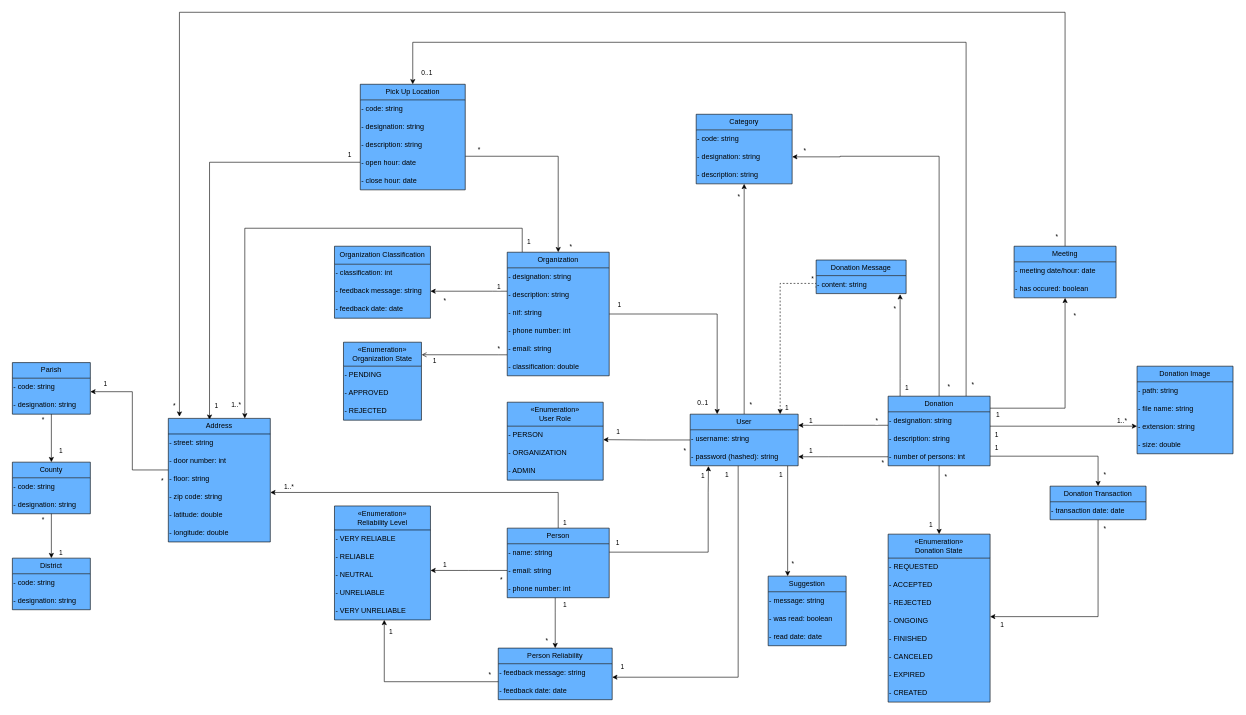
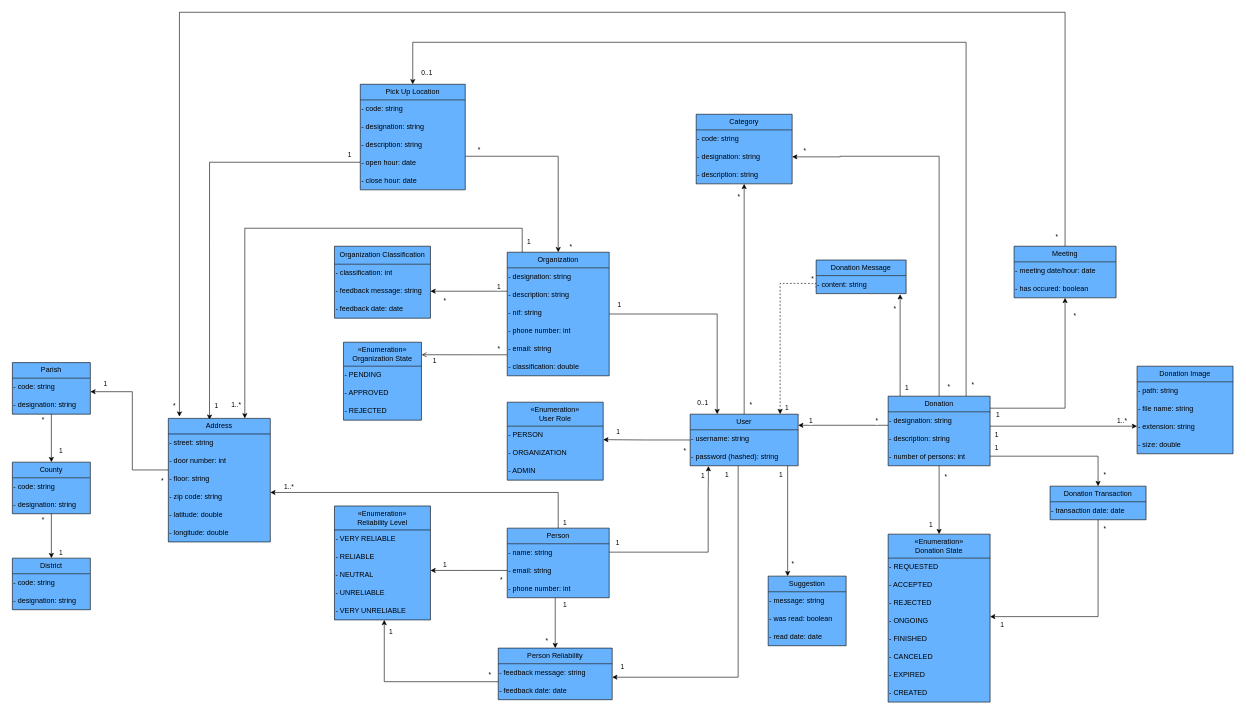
(803, 457) -> none
